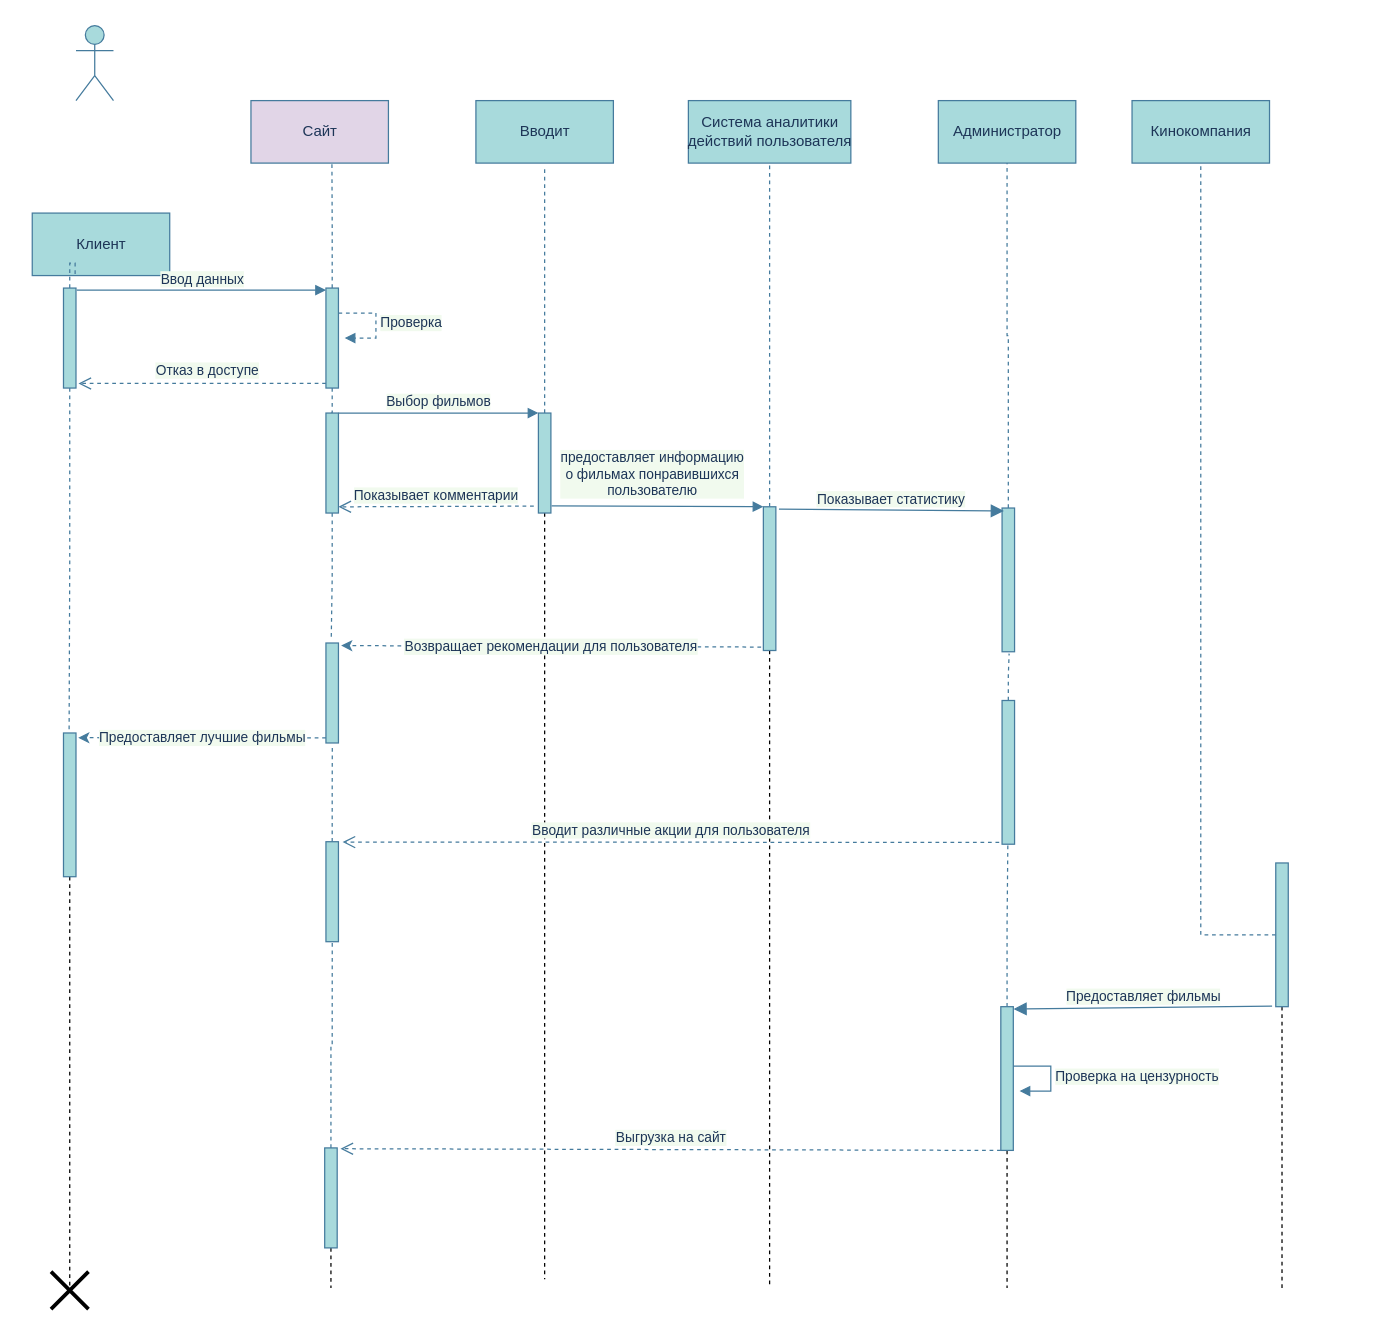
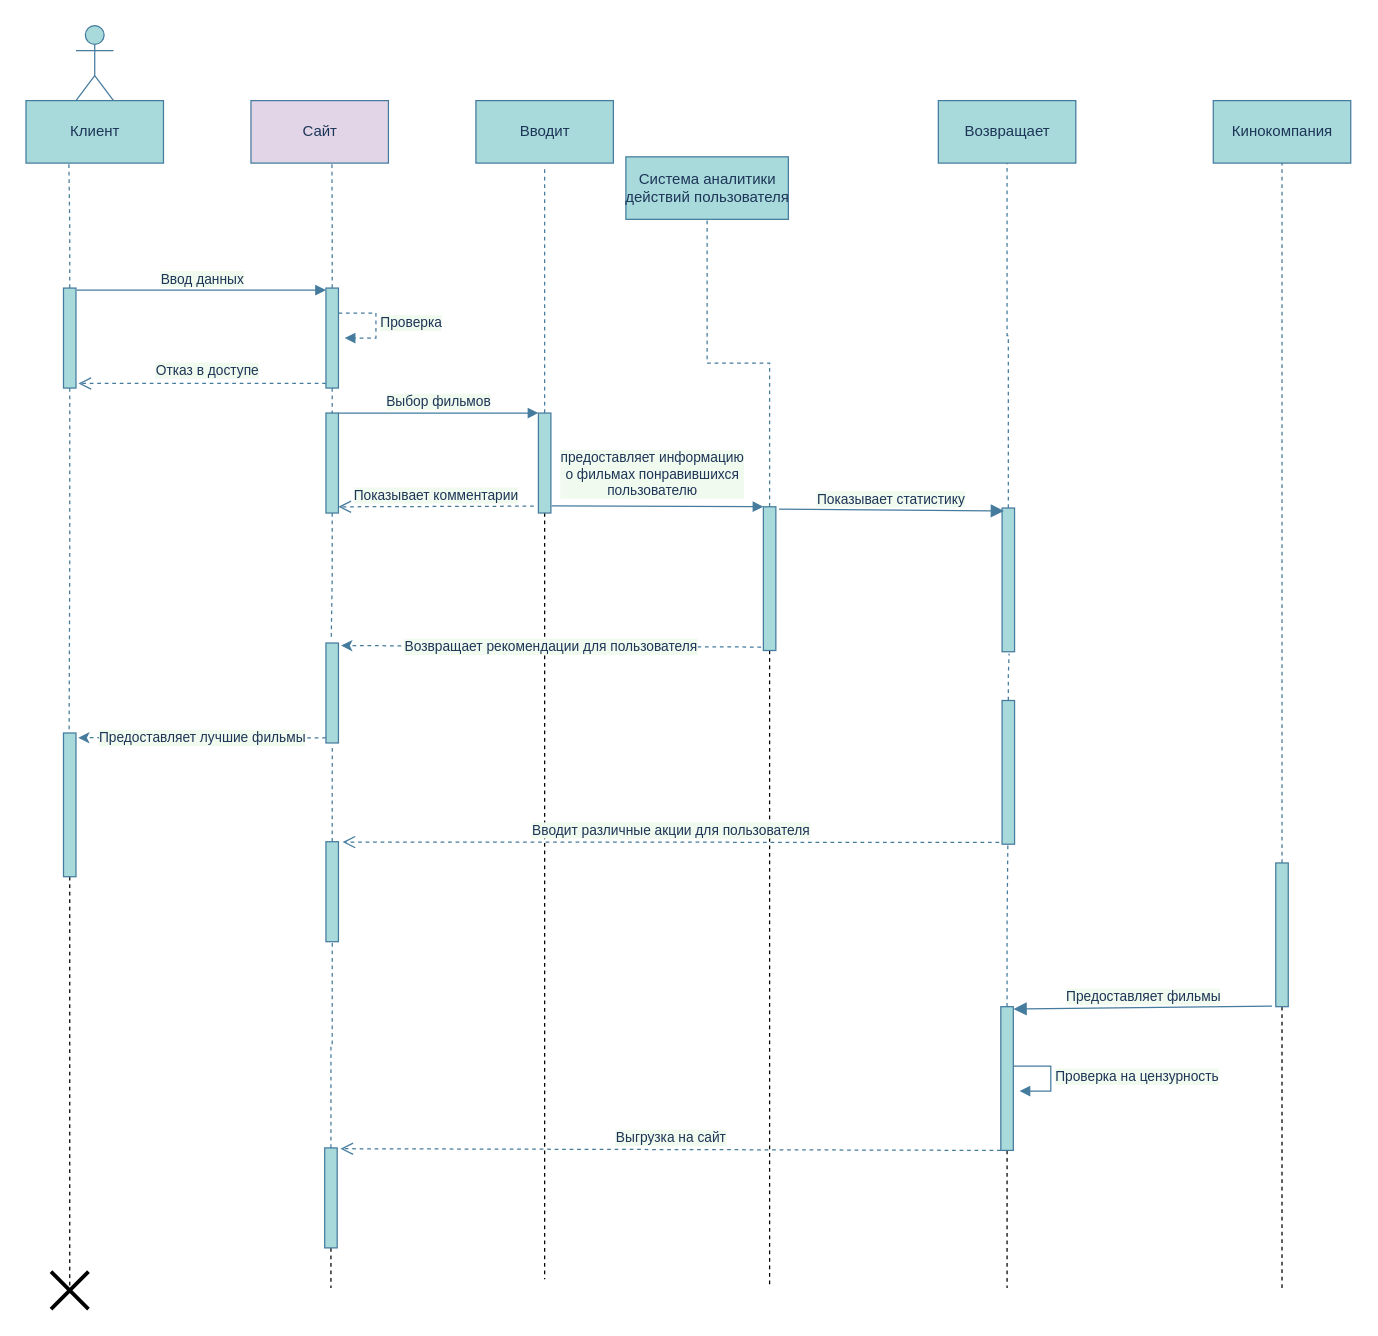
(769, 132) -> (707, 188)
(1008, 132) -> (1008, 132)
(1201, 132) -> (1282, 132)
(101, 244) -> (94, 132)
